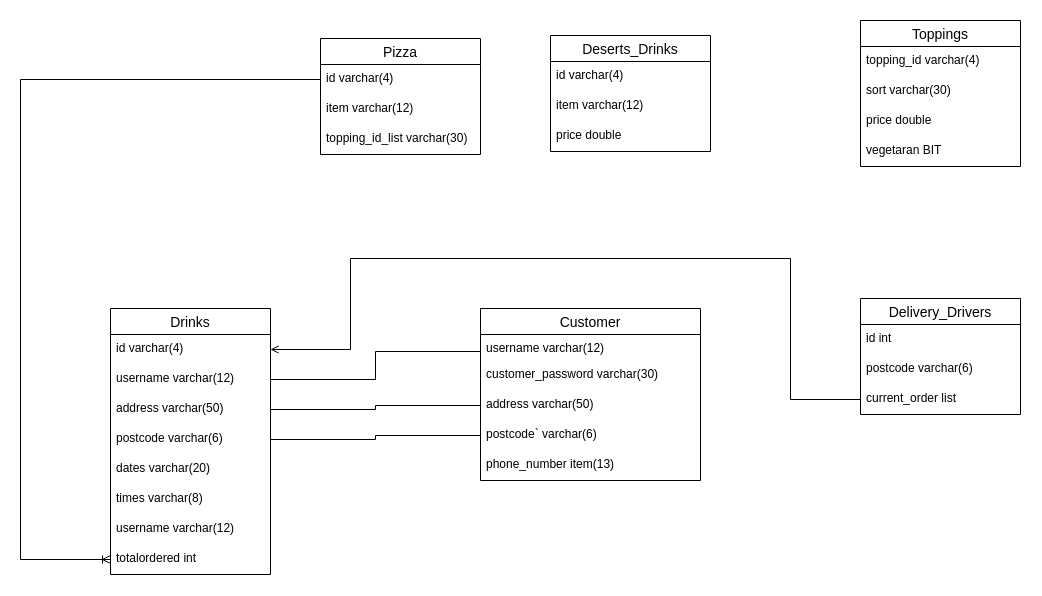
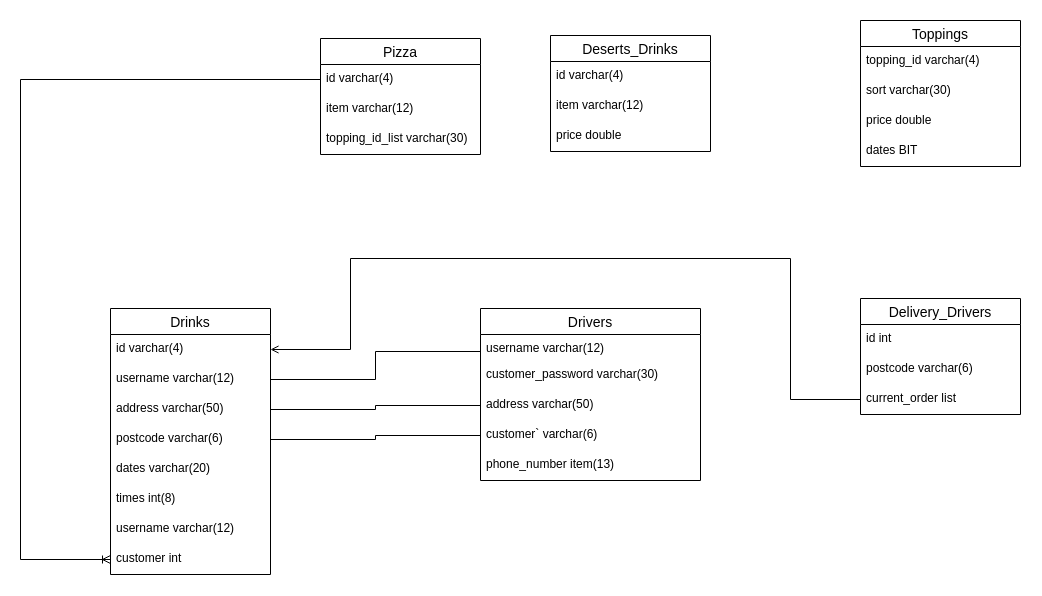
(908, 150) -> (895, 150)
(590, 322) -> (590, 322)
(552, 434) -> (552, 434)
(167, 498) -> (152, 498)
(165, 558) -> (153, 558)
